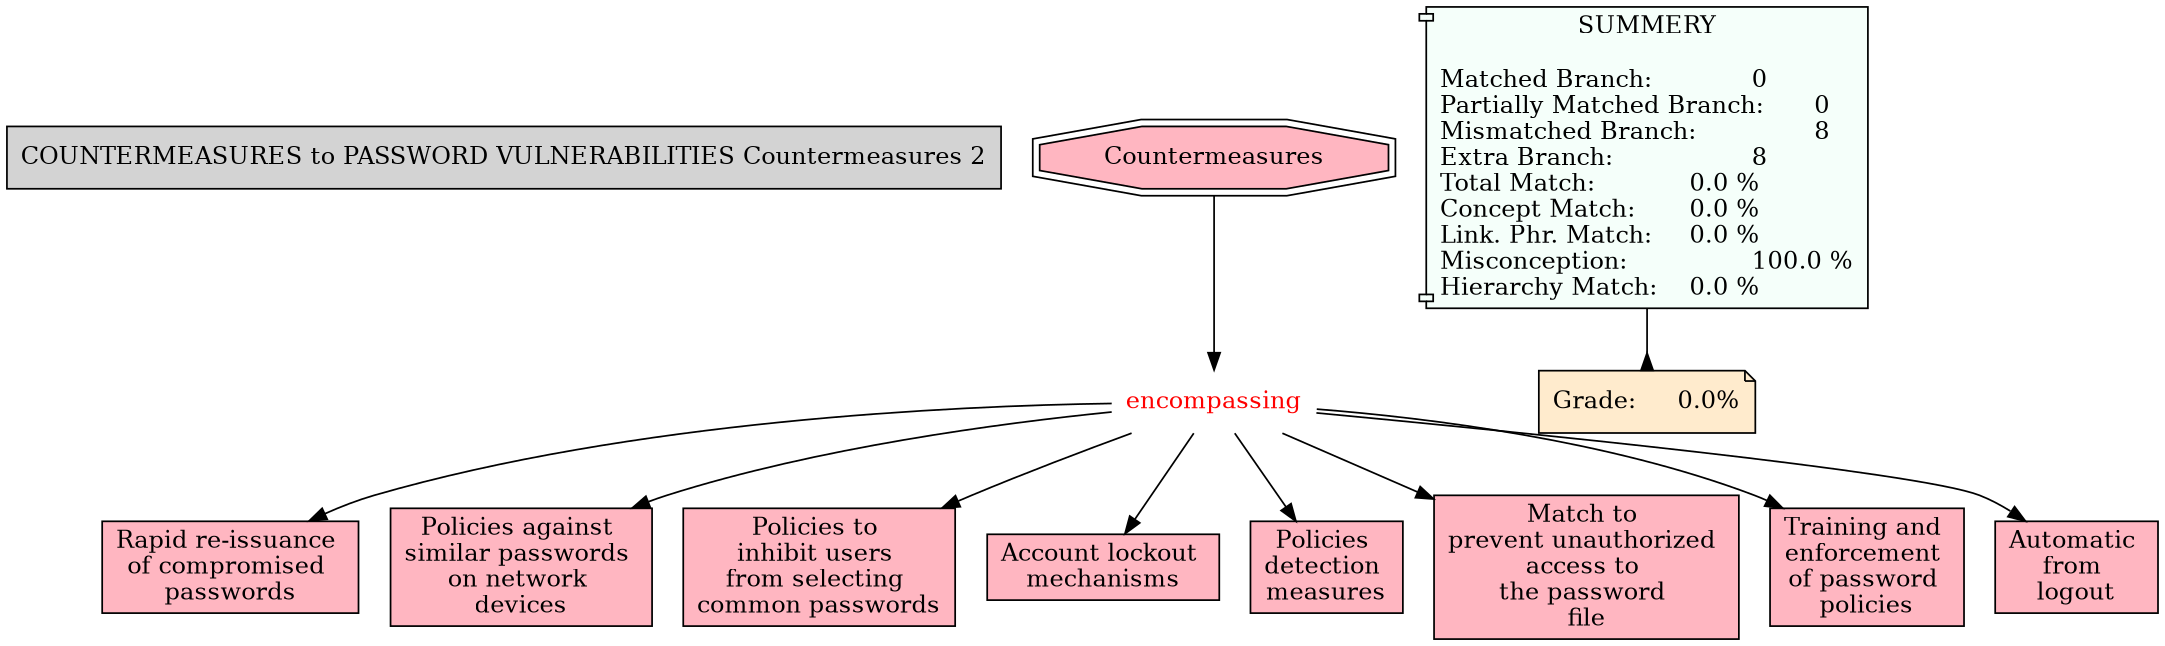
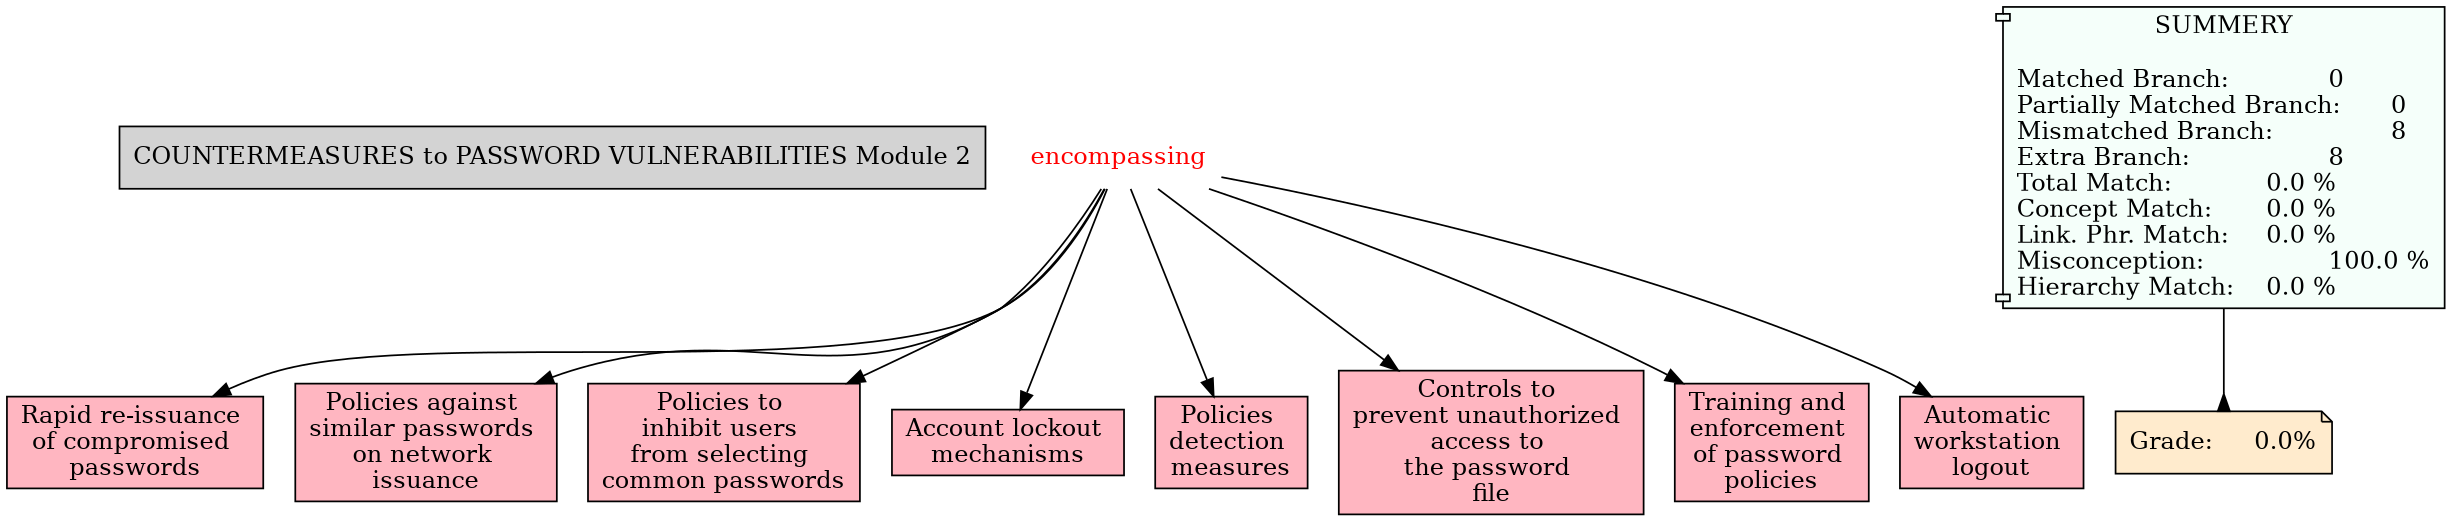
(504, 158) -> (552, 158)
(1214, 158) -> none
(521, 567) -> (426, 443)
(1586, 567) -> (1491, 443)
(2077, 567) -> (1992, 443)
